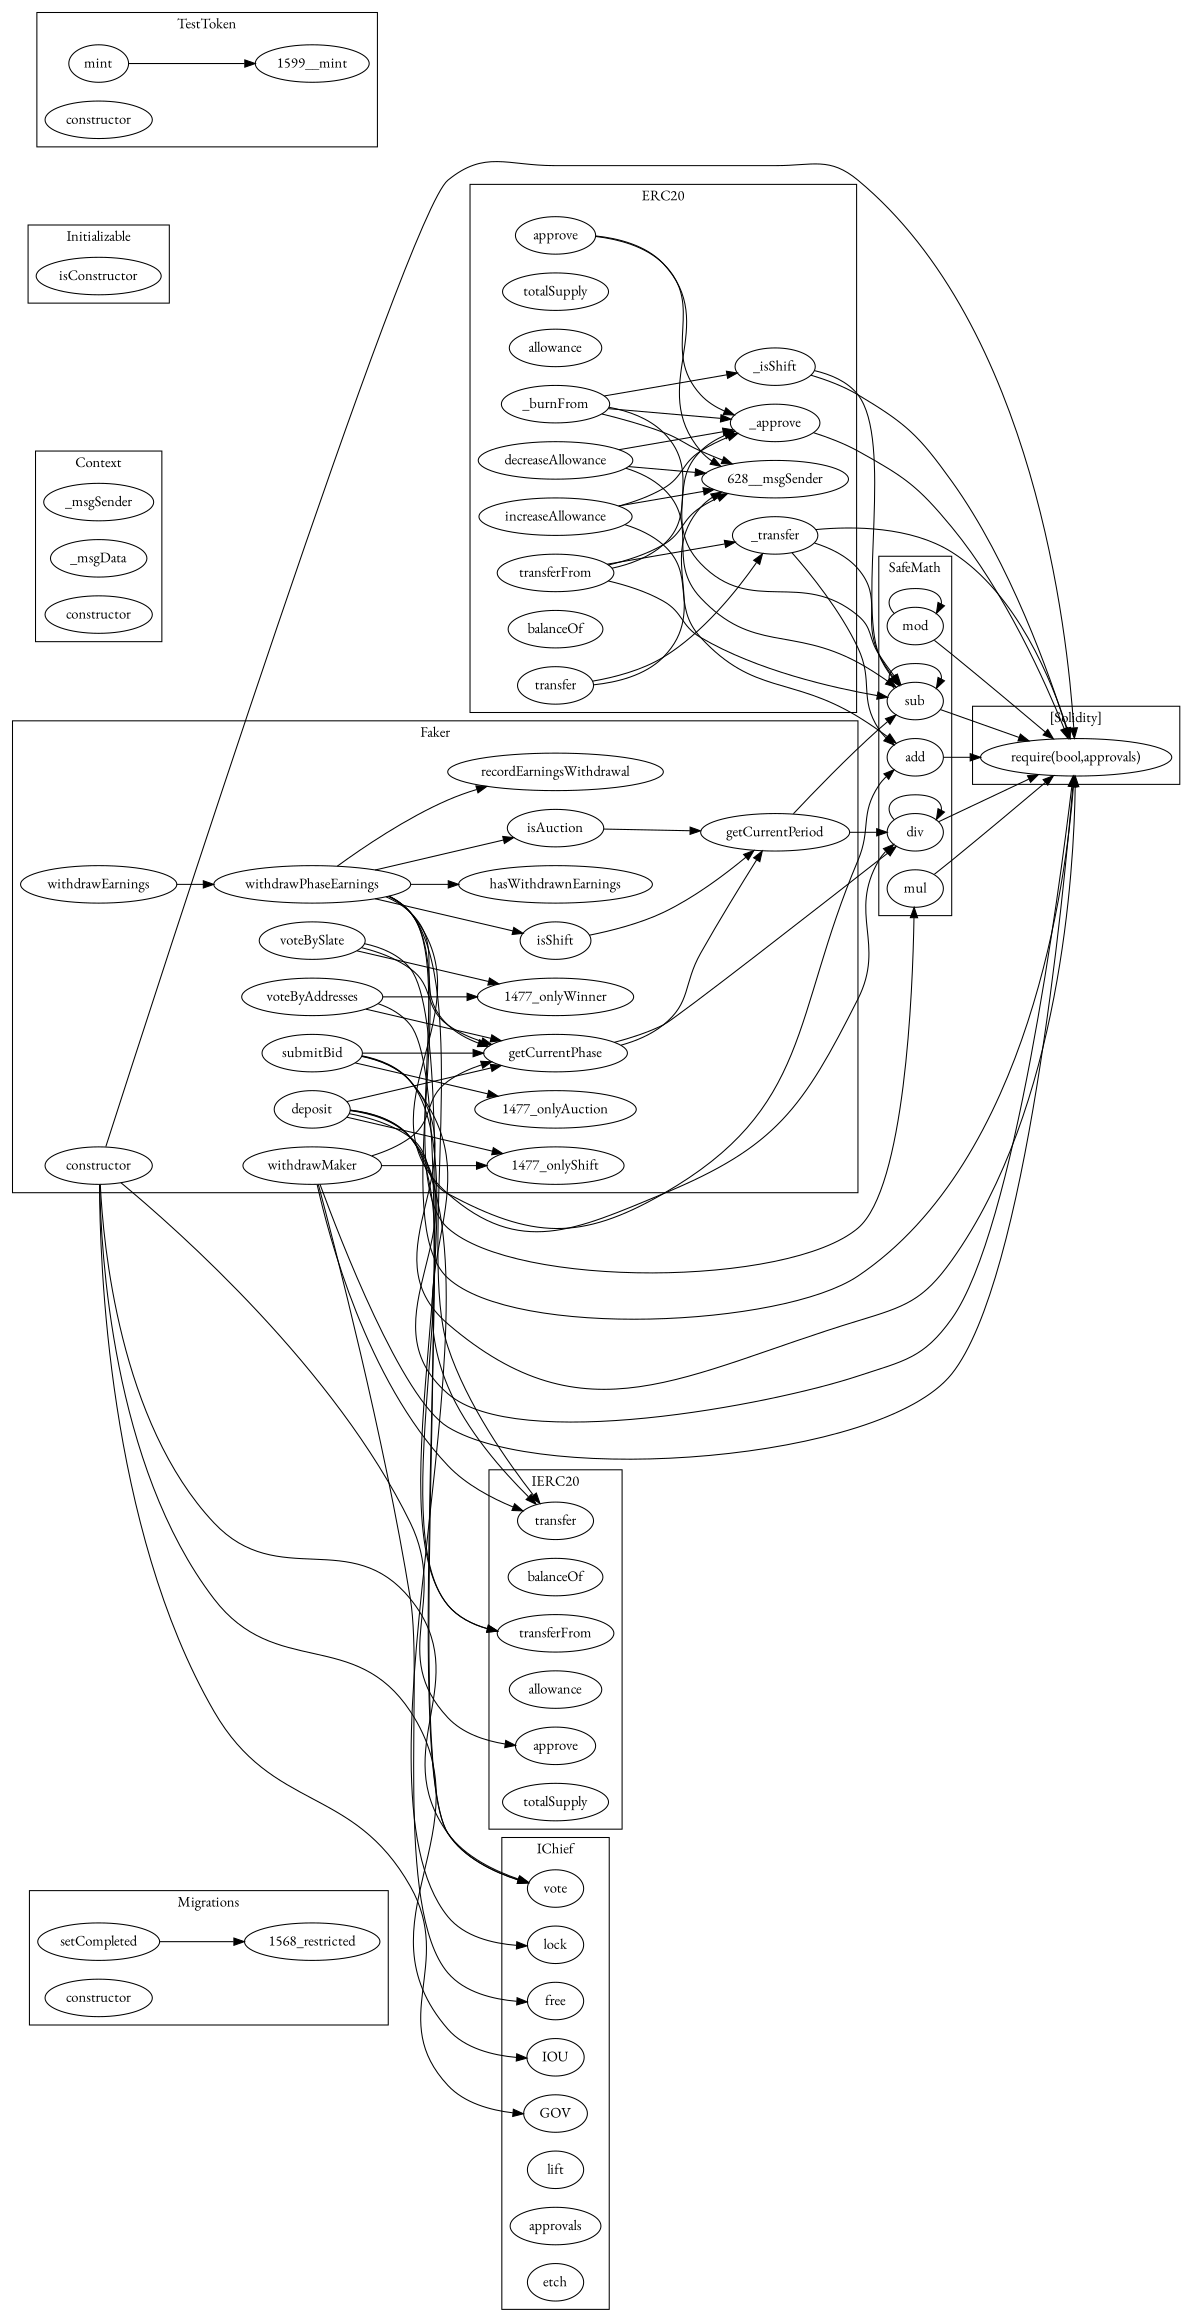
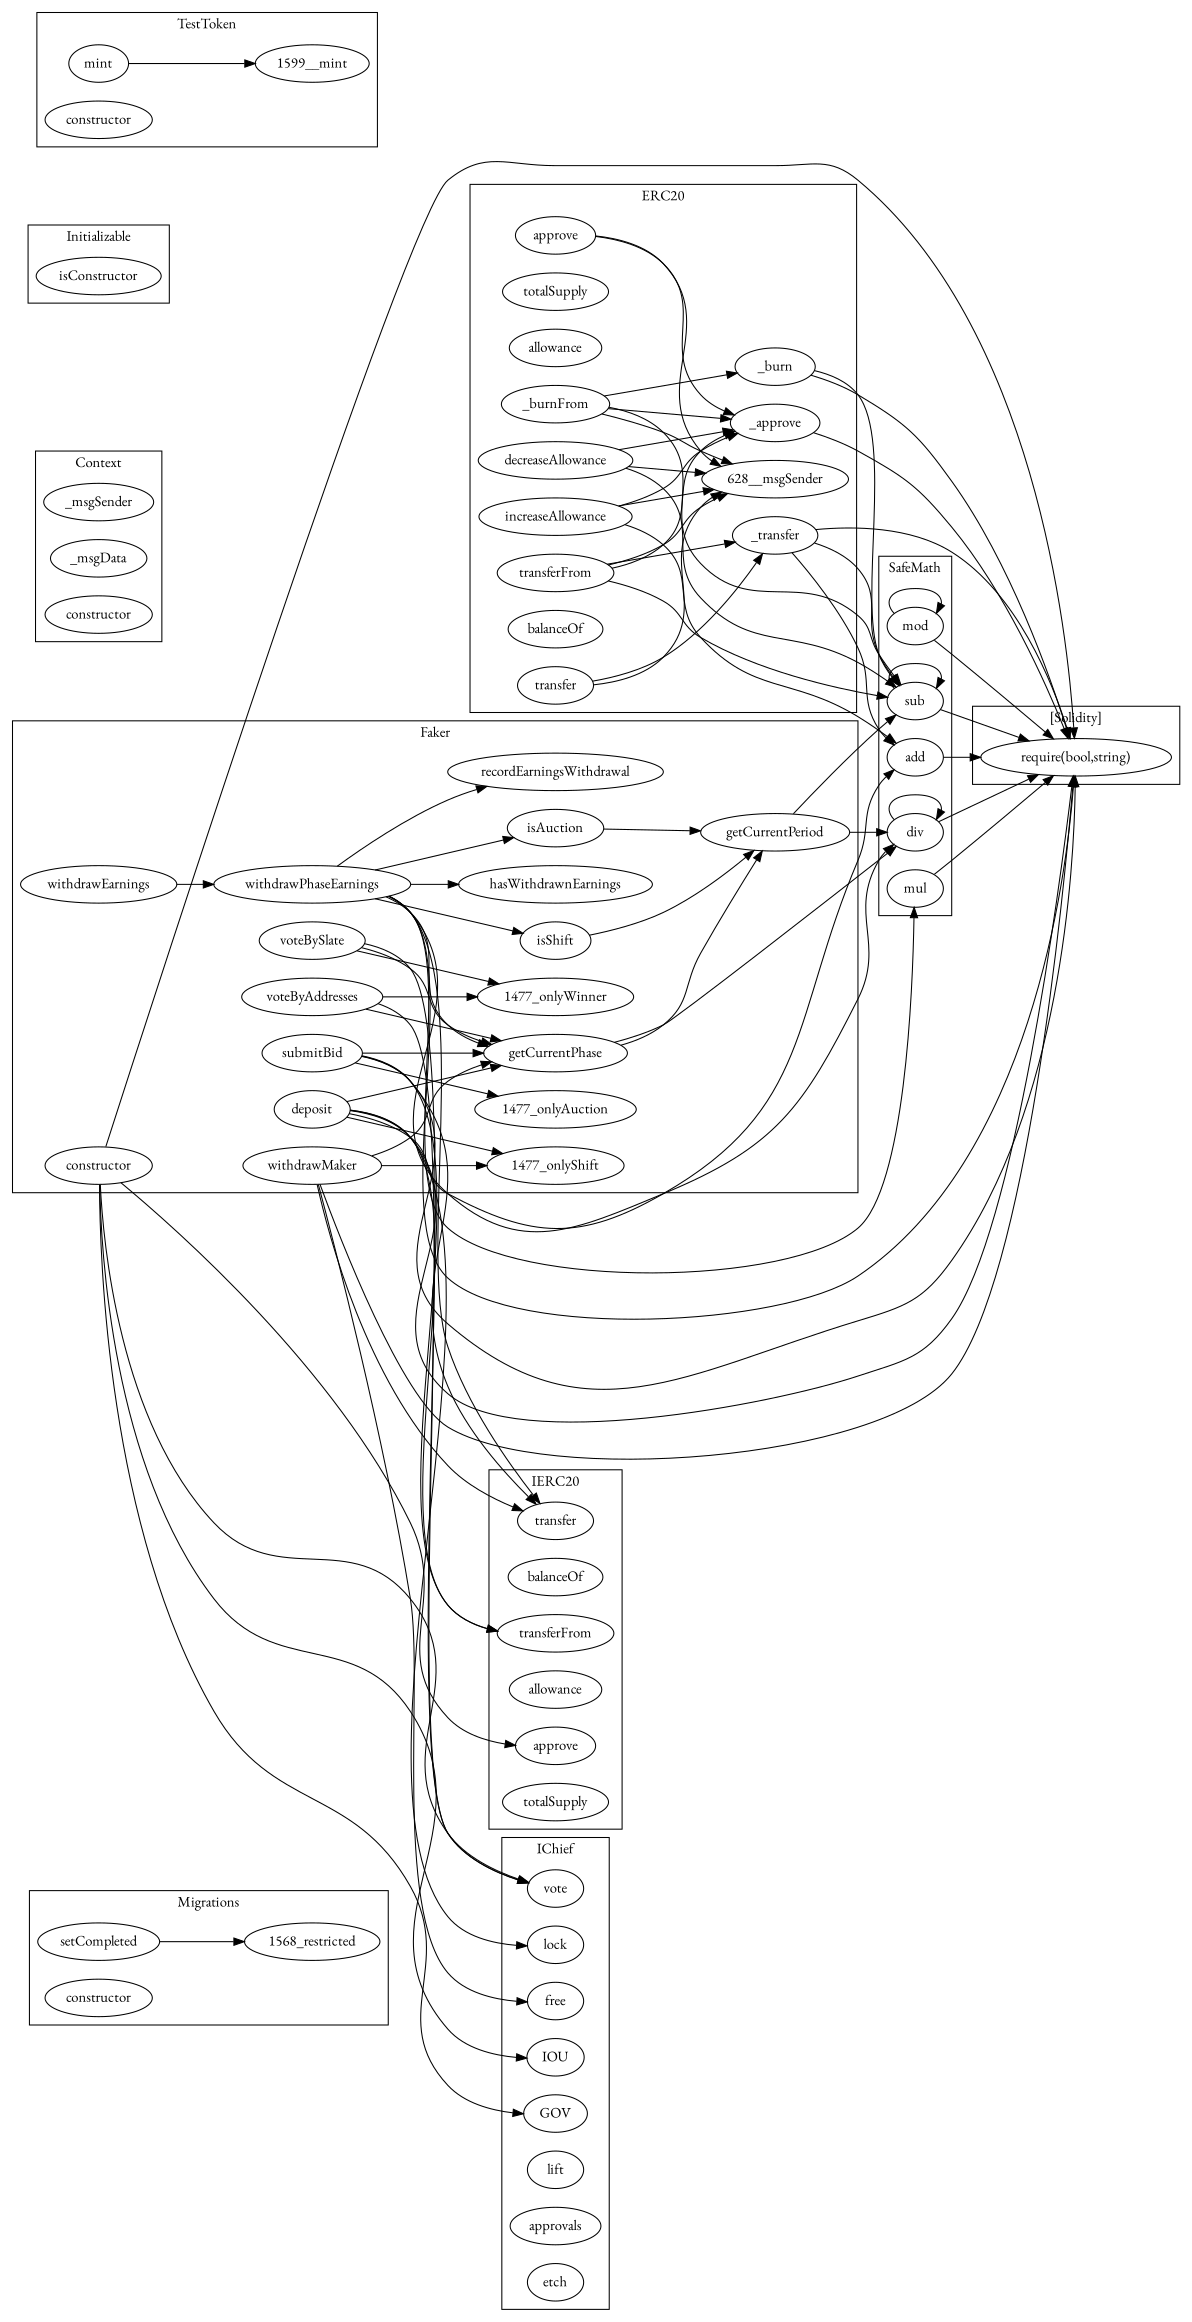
(775, 367) -> (775, 367)
(1076, 757) -> (1076, 757)
